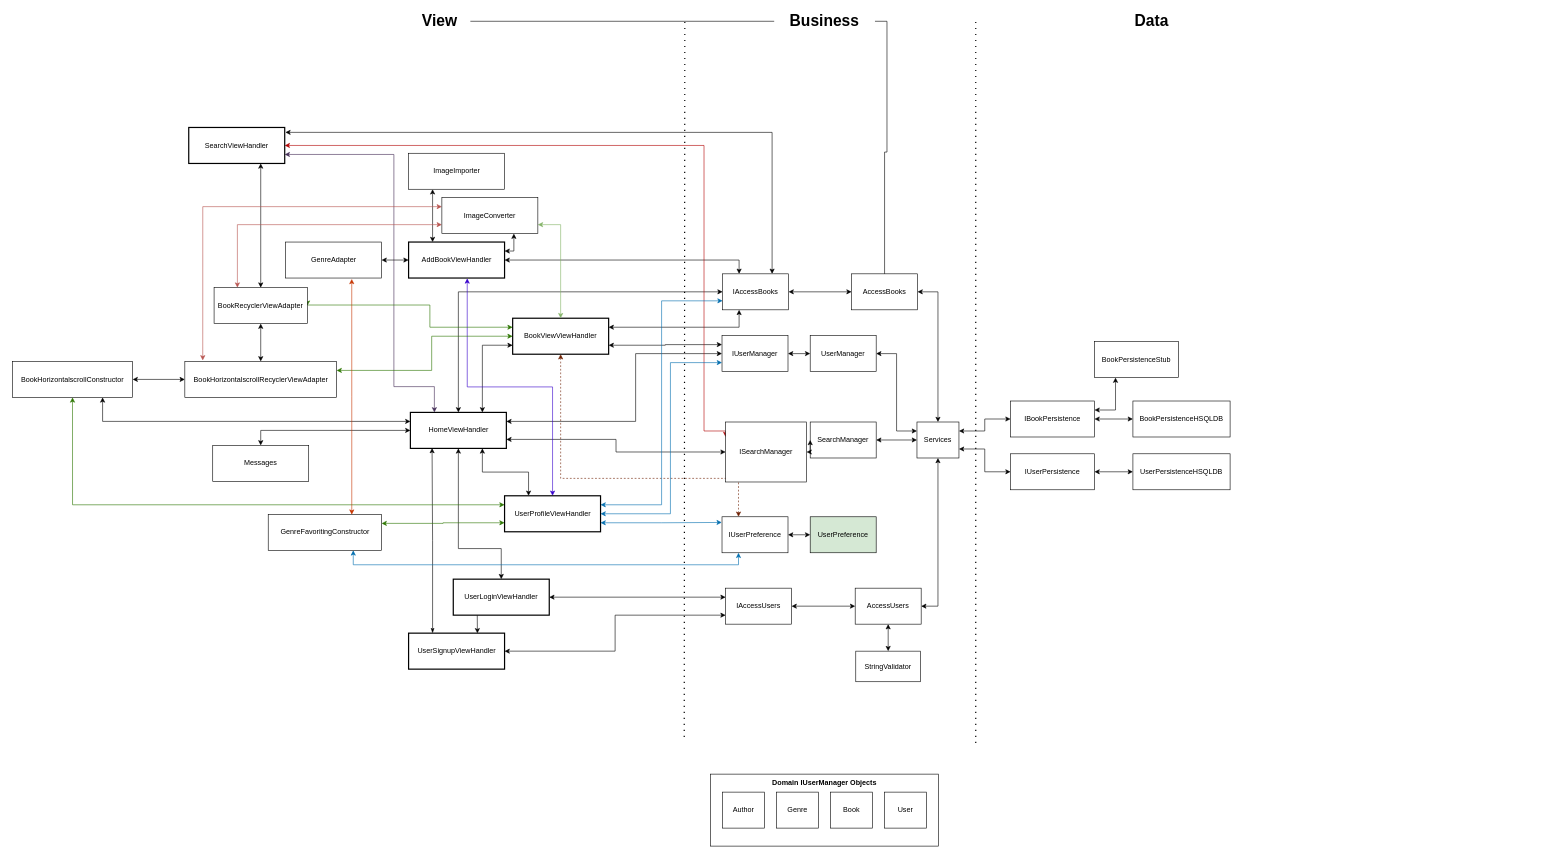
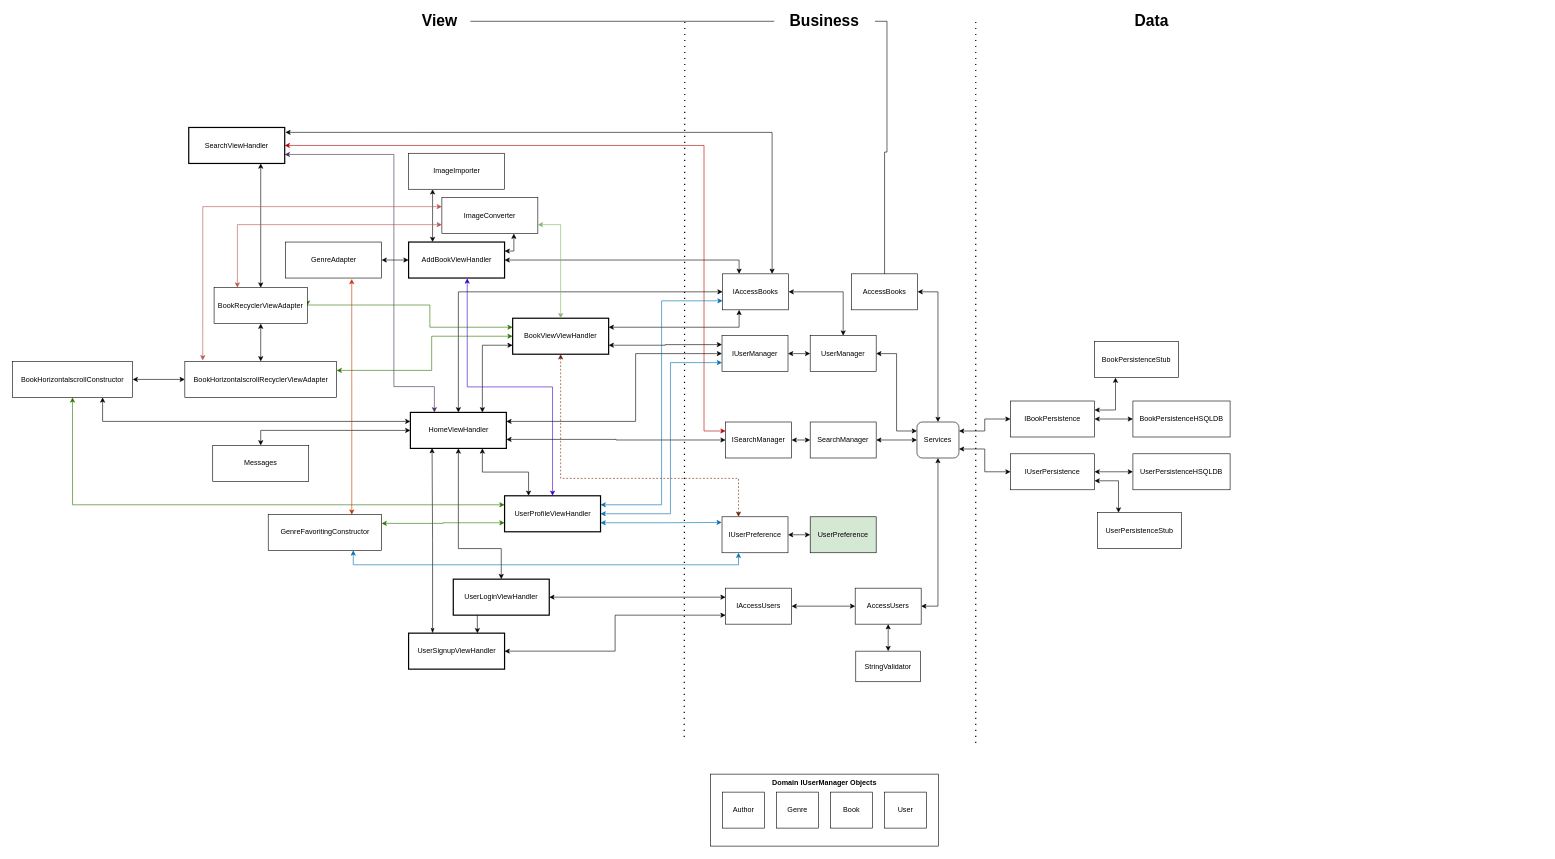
(846, 292) -> (843, 330)
(938, 440) -> (938, 440)
(766, 452) -> (759, 440)
none -> (1119, 493)
none -> (1140, 531)
